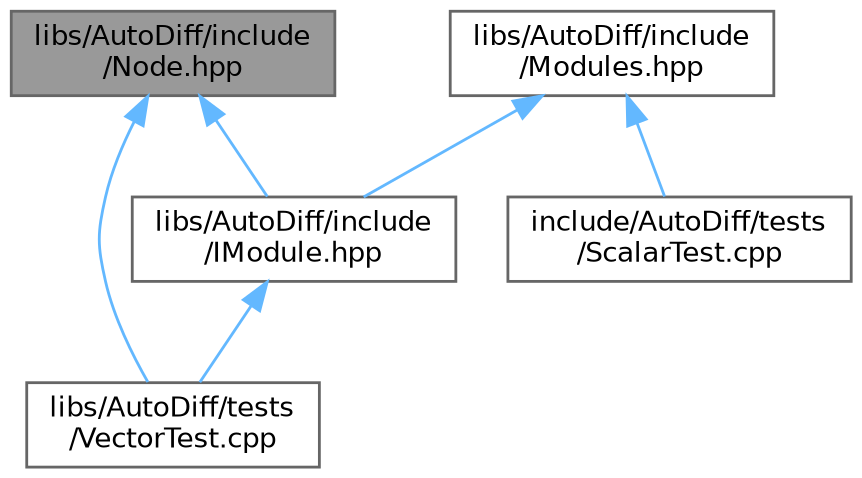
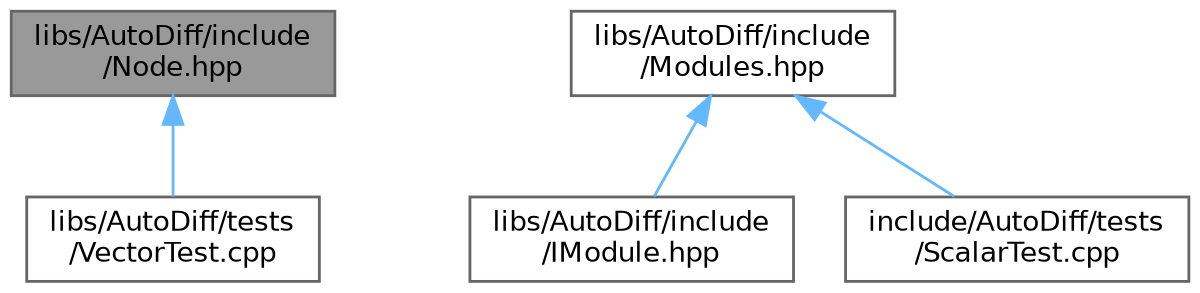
(242, 158) -> none
(225, 344) -> none
